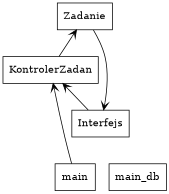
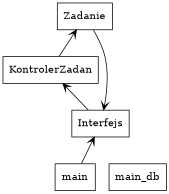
(63, 127) -> (86, 154)
